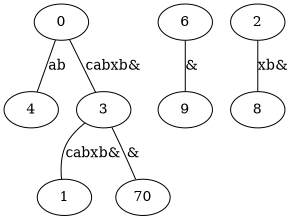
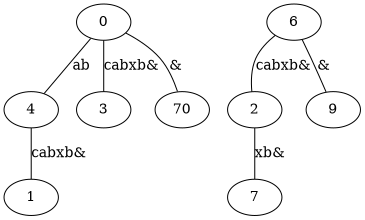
none -> (255, 60)
(258, 110) -> (255, 197)
(65, 148) -> (31, 154)
(124, 153) -> (158, 56)
